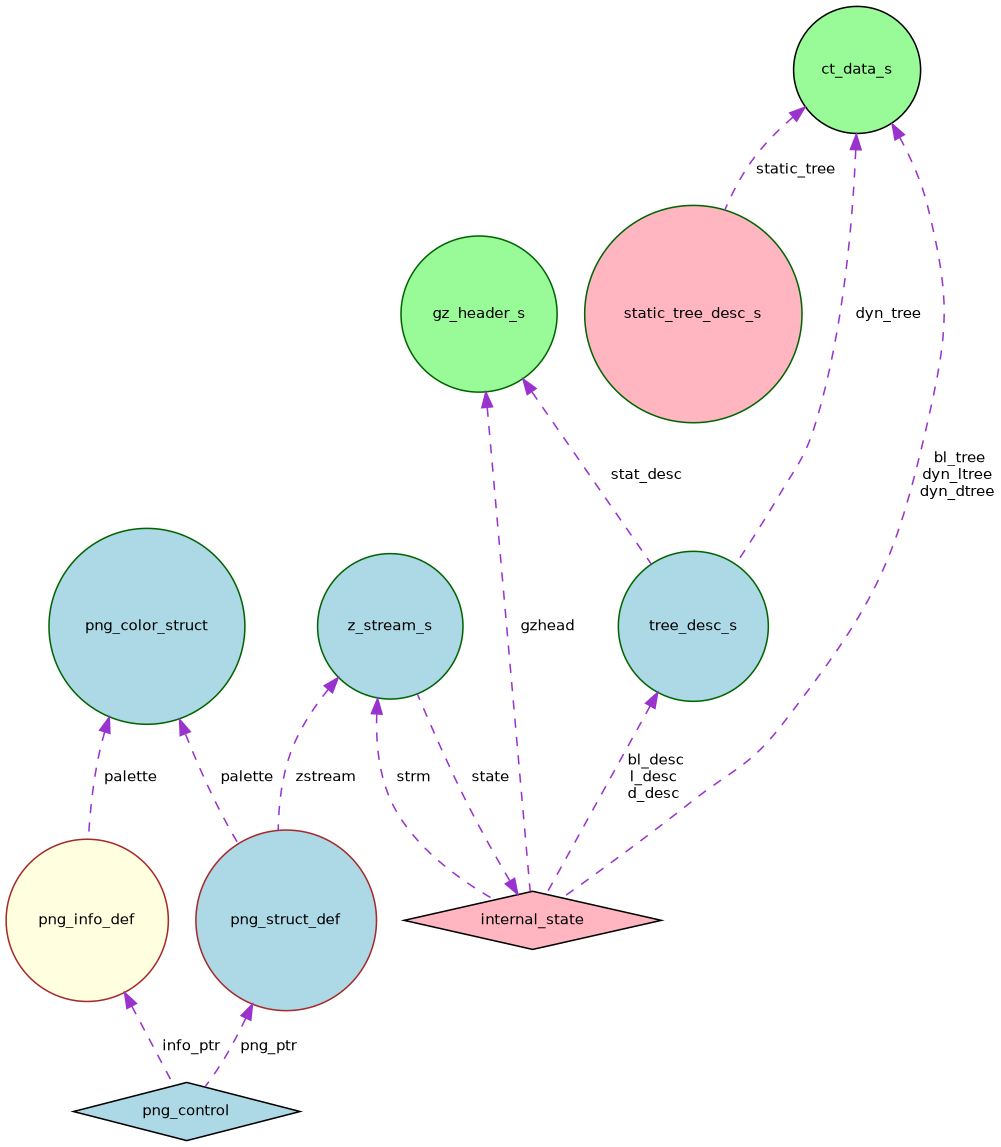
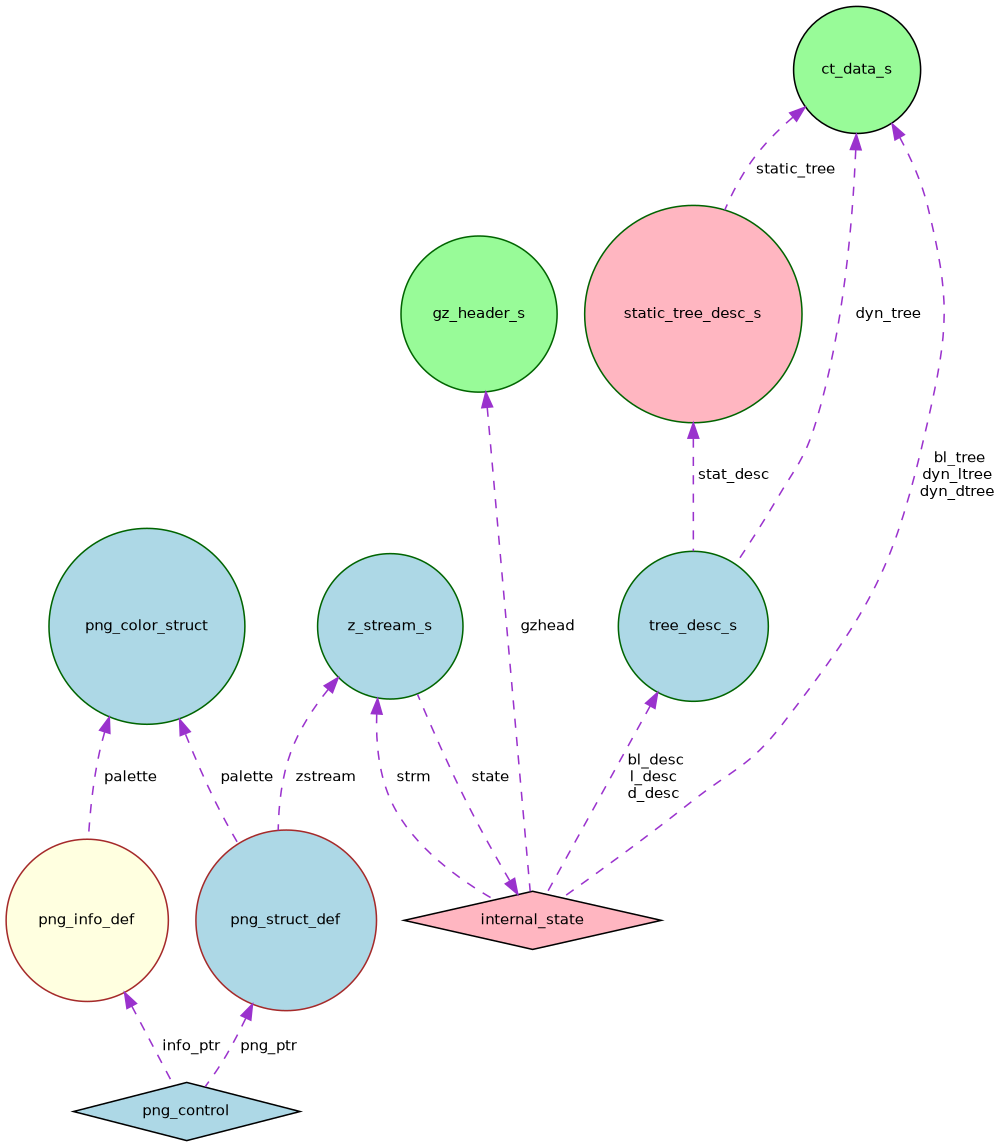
(592, 478) -> (693, 495)
